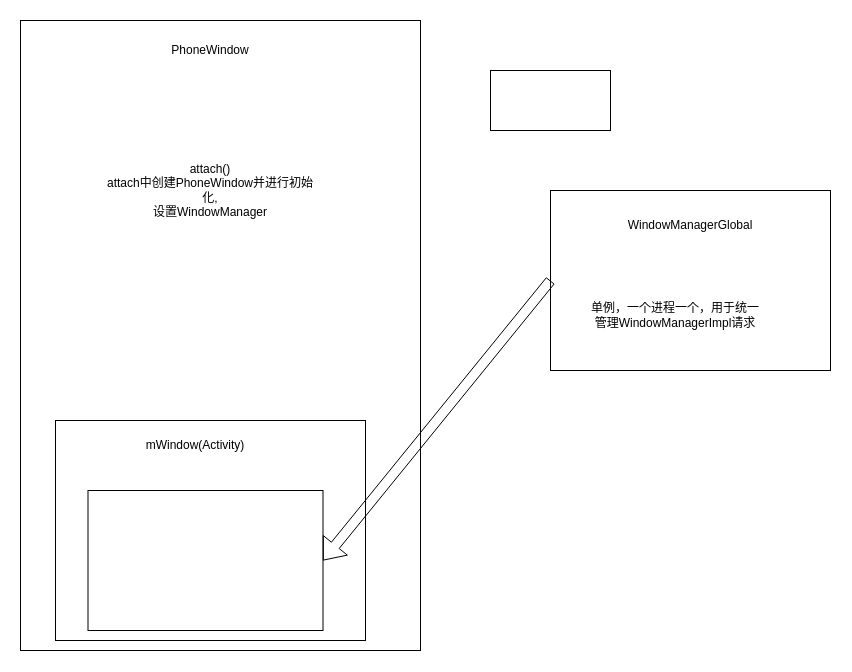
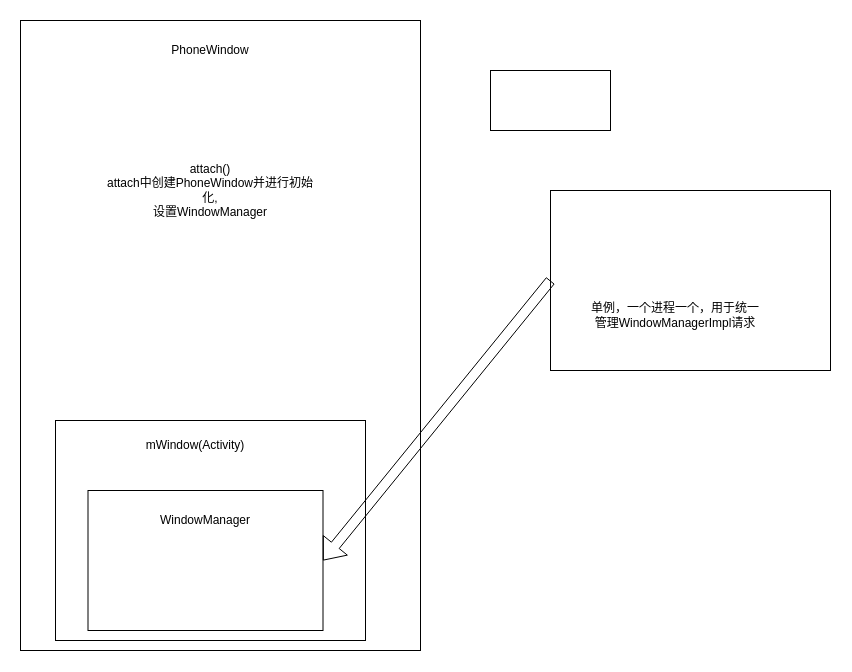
(691, 226) -> none
none -> (206, 521)
